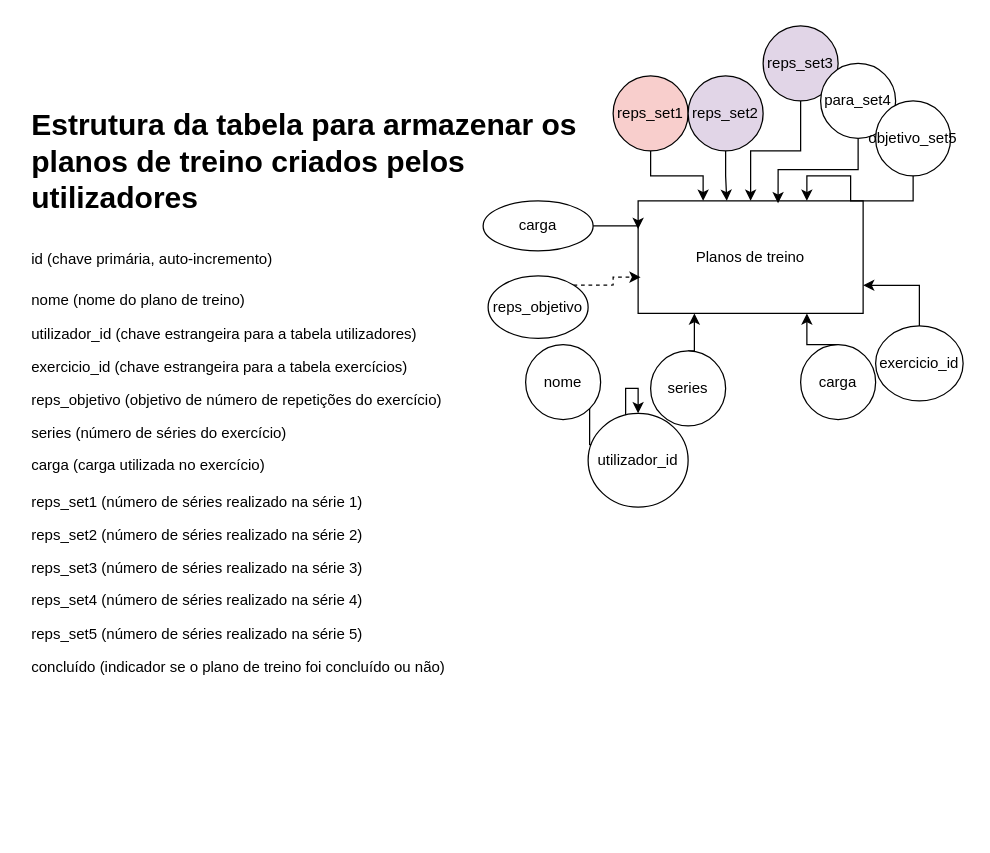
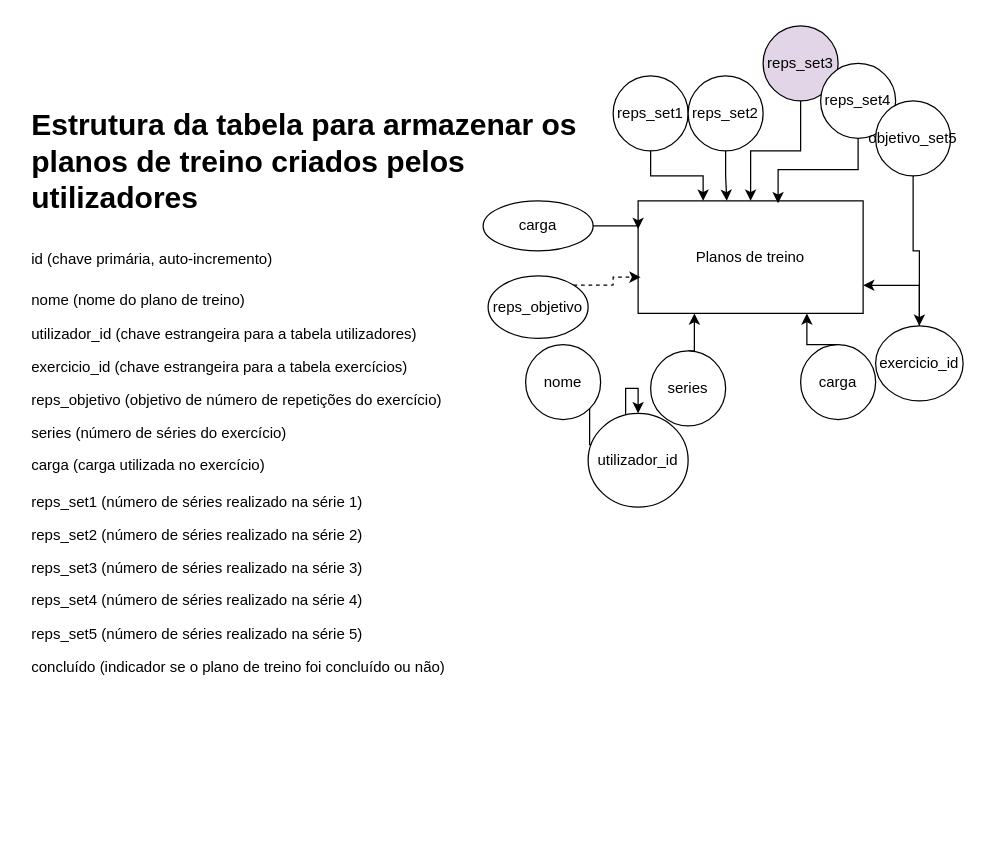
(858, 101) -> (858, 101)
(651, 113) -> (651, 113)
(726, 113) -> (726, 113)
(833, 176) -> (913, 243)
